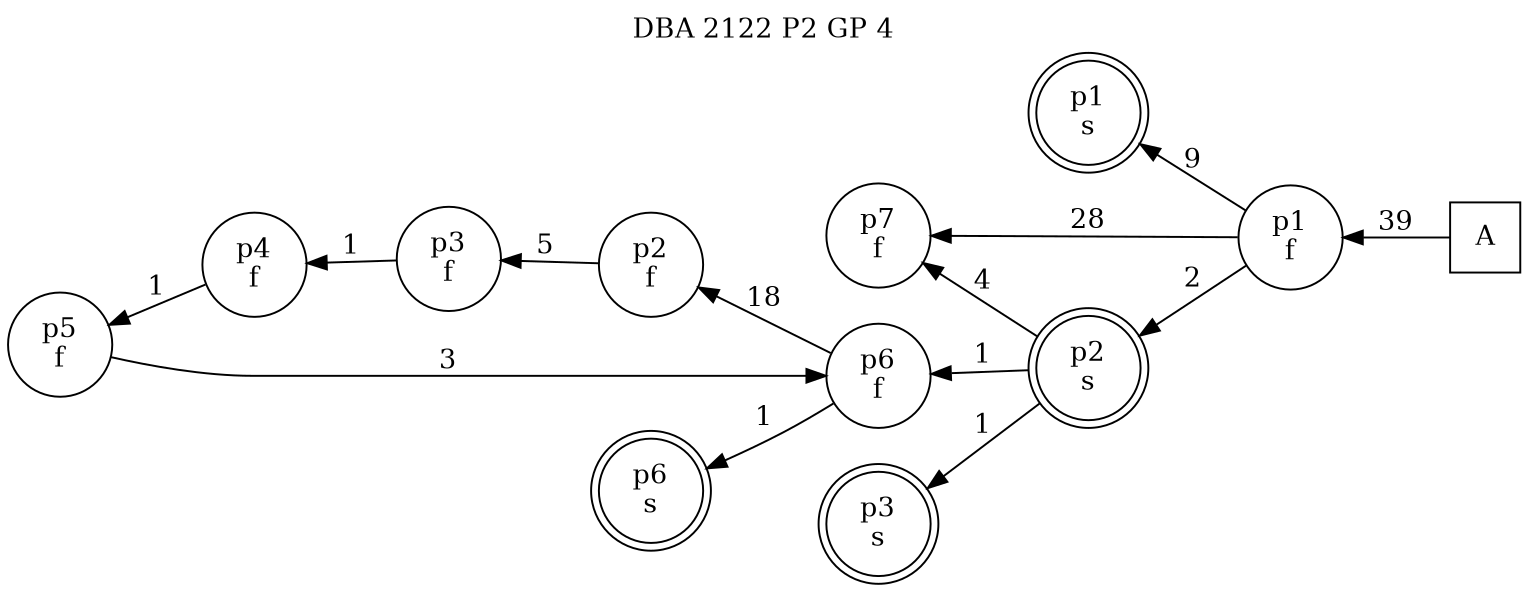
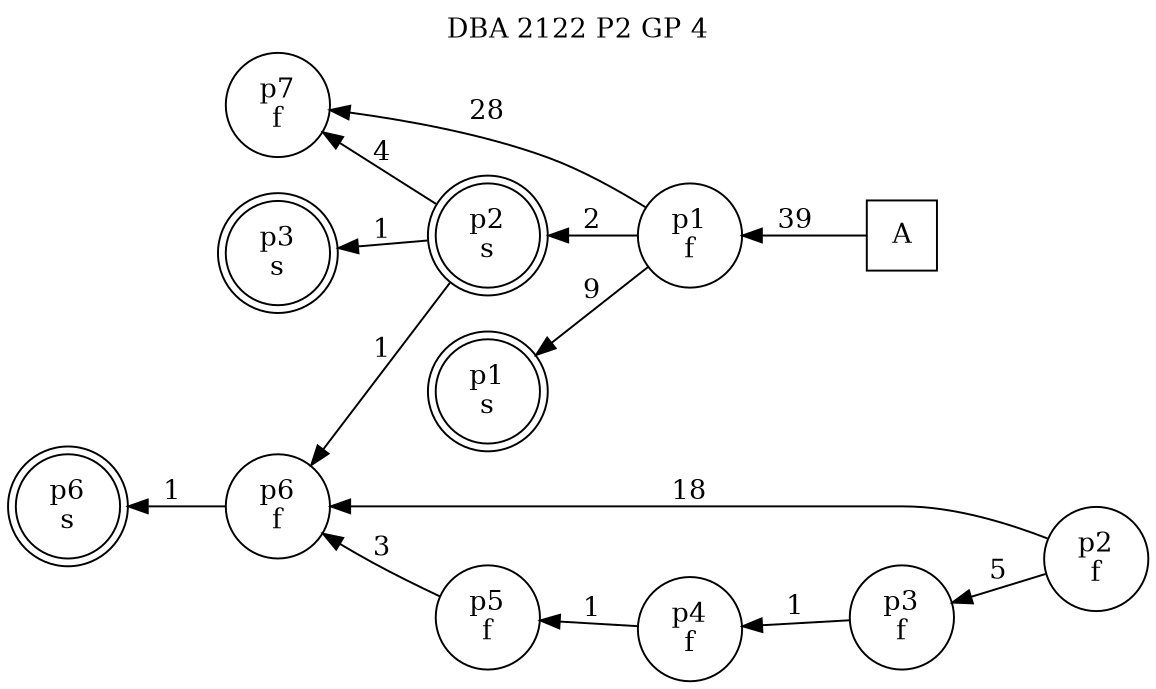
(774, 325) -> (701, 506)
